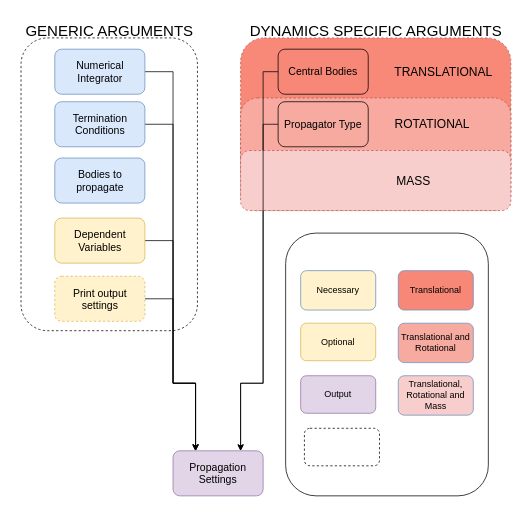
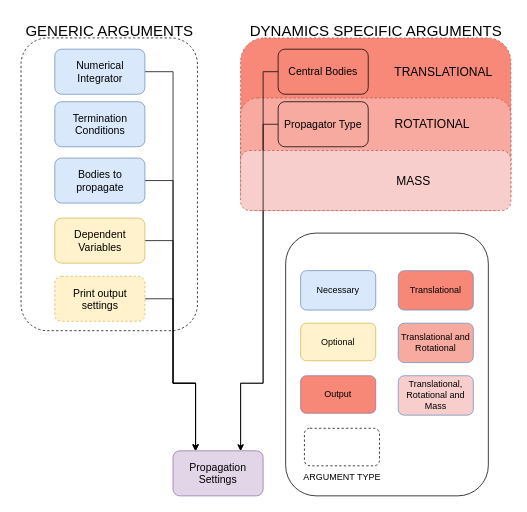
(157, 124) -> none
none -> (157, 180)
(338, 290) -> (338, 290)
(338, 394) -> (338, 394)
none -> (342, 477)
